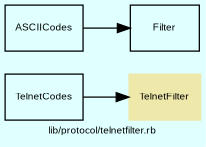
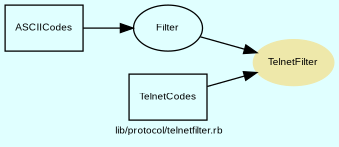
(165, 28) -> (168, 28)
none -> (222, 43)
(165, 97) -> (294, 63)
